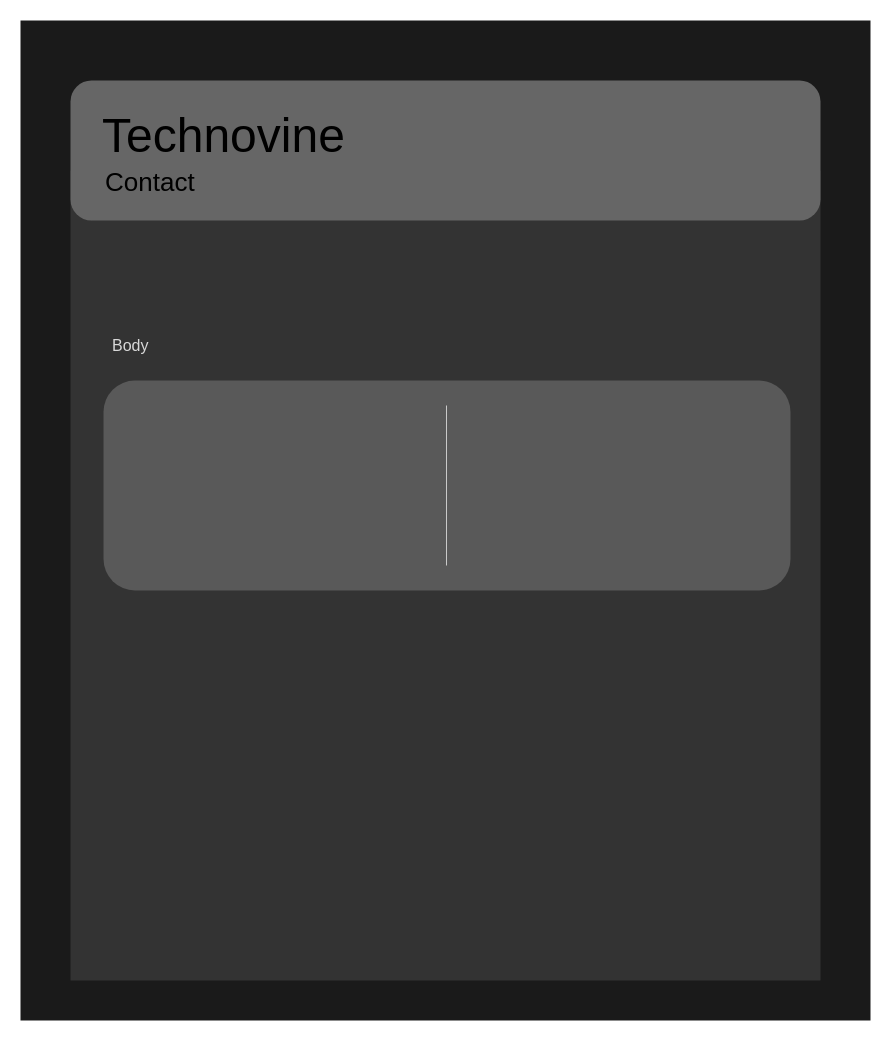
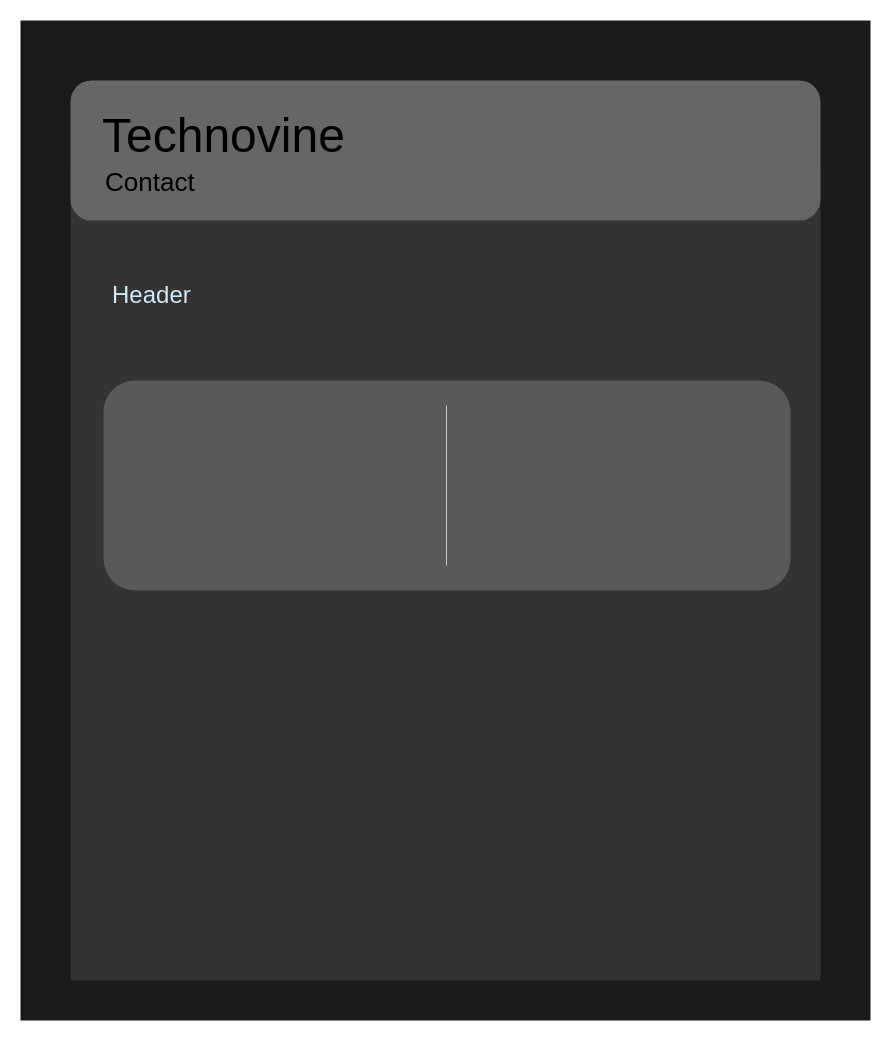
none -> (156, 296)
(136, 346) -> none
